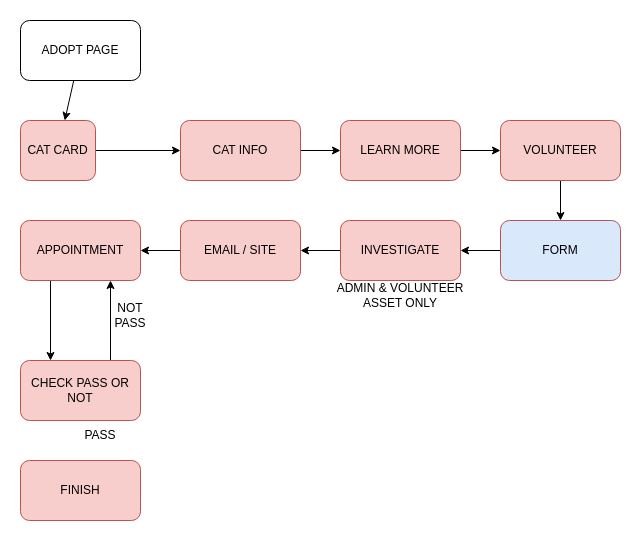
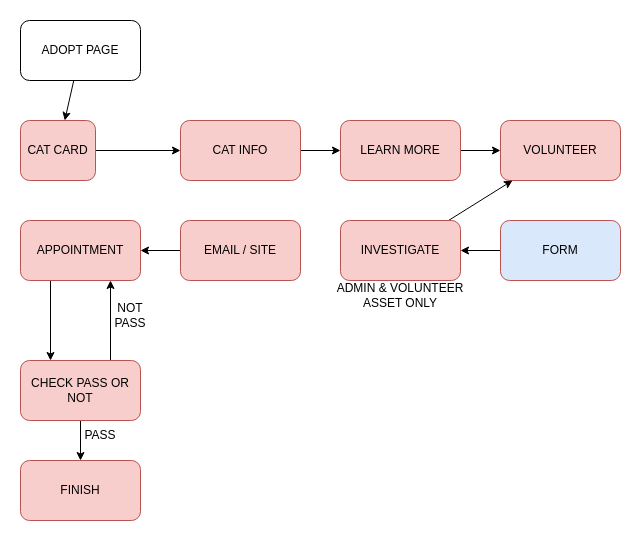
(561, 197) -> none
(324, 251) -> (477, 202)
none -> (81, 437)
